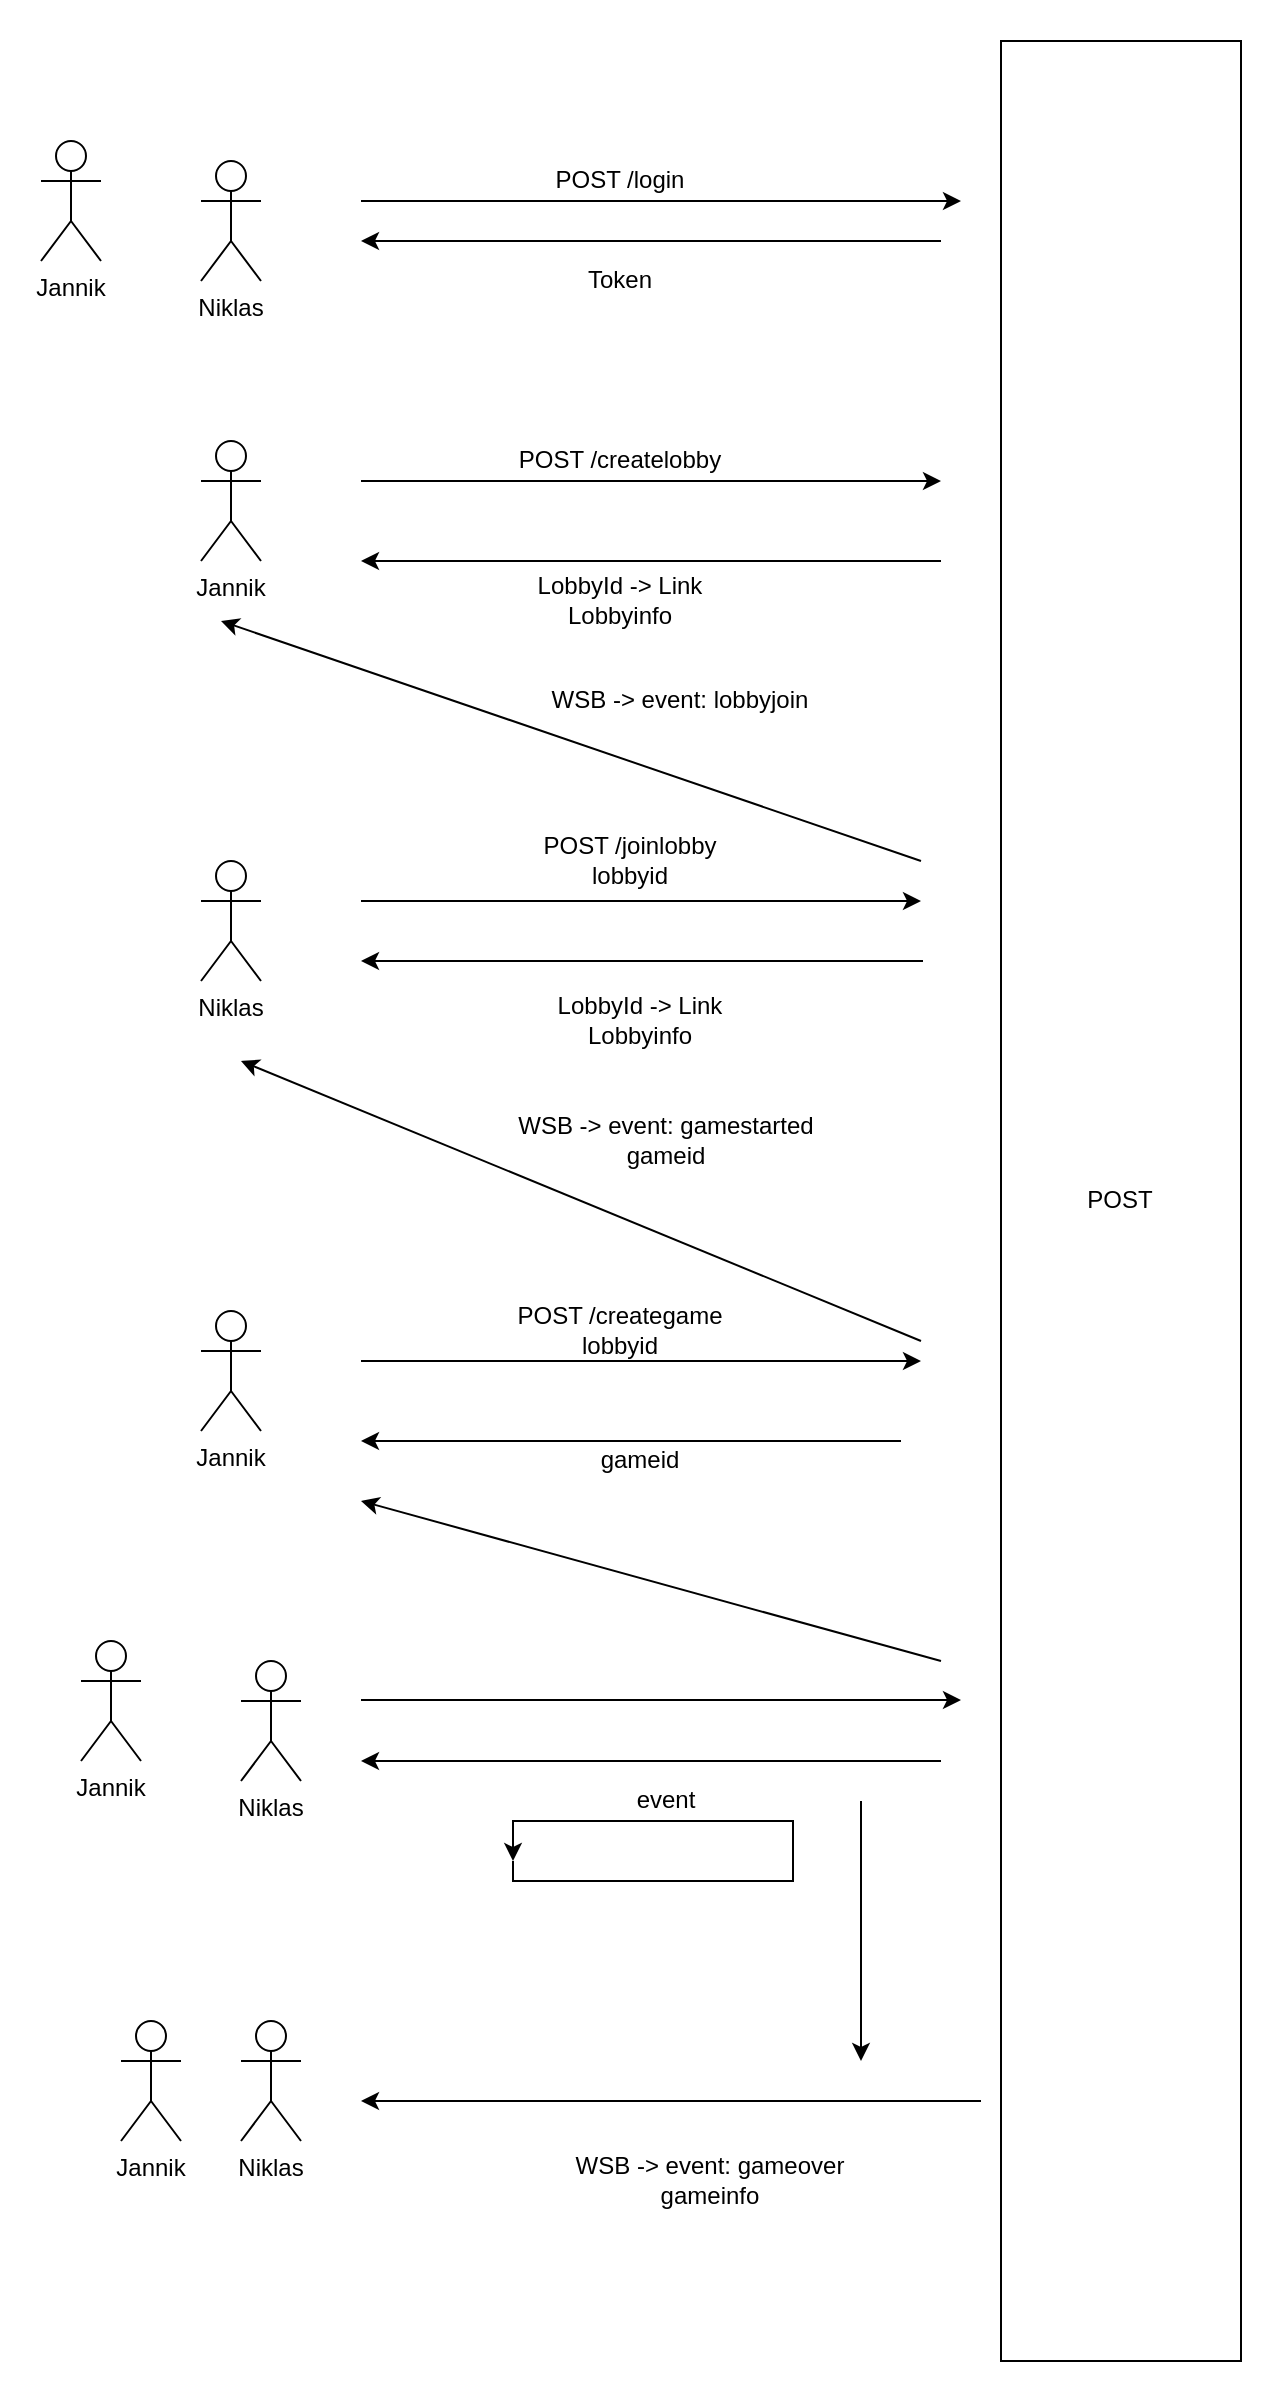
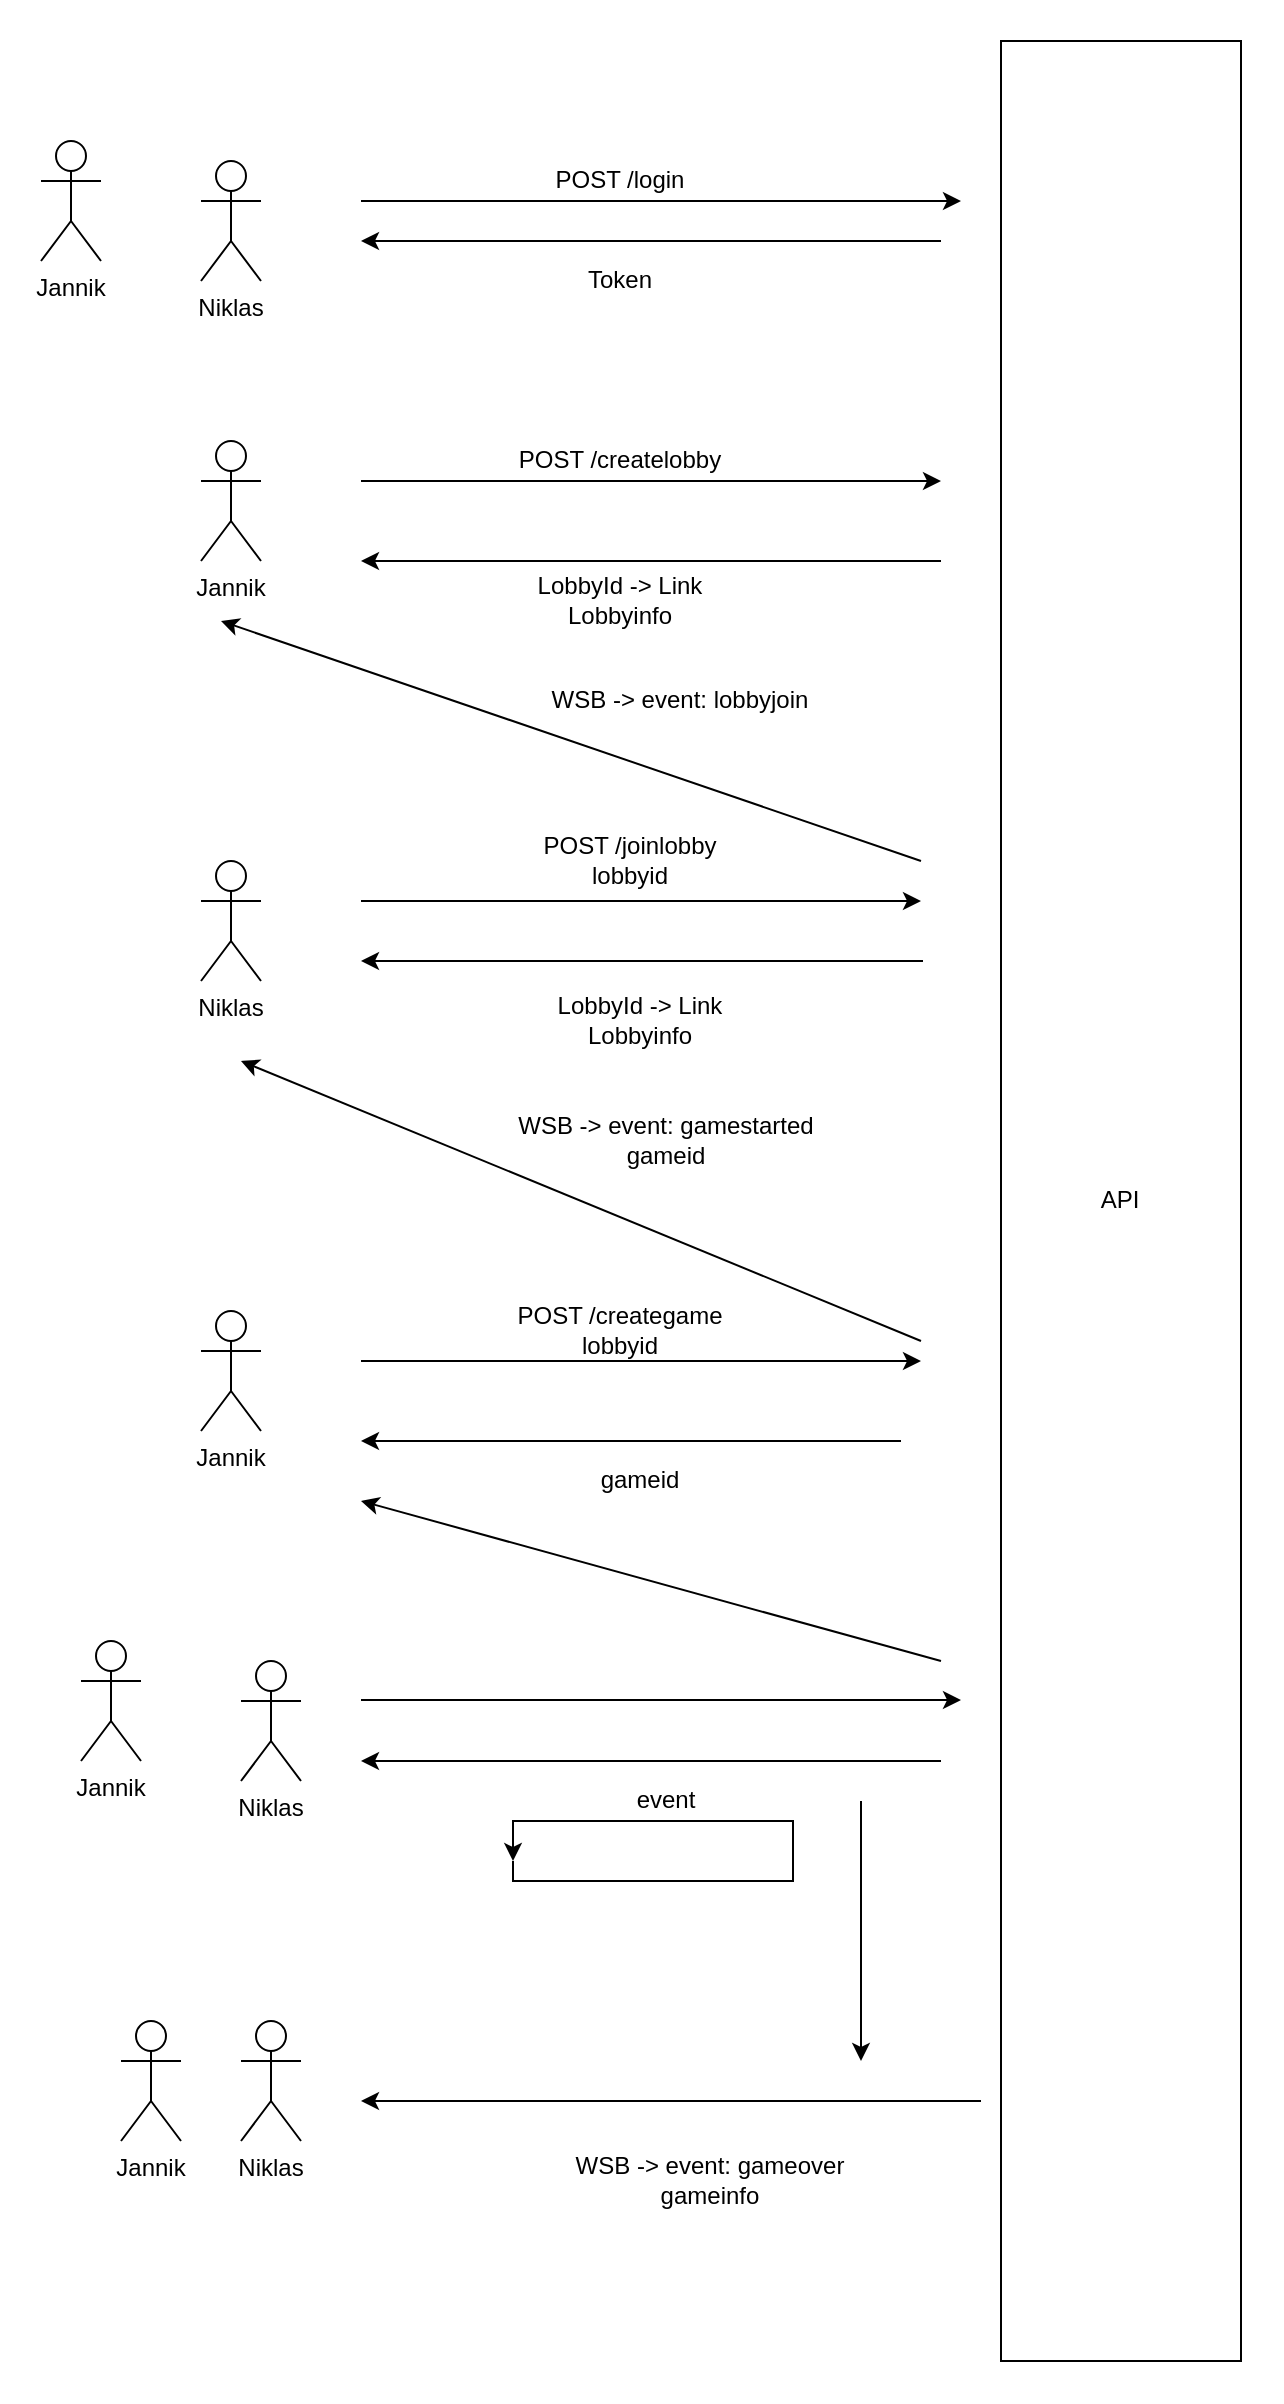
(1121, 1201) -> (1121, 1201)
(641, 1461) -> (641, 1481)
